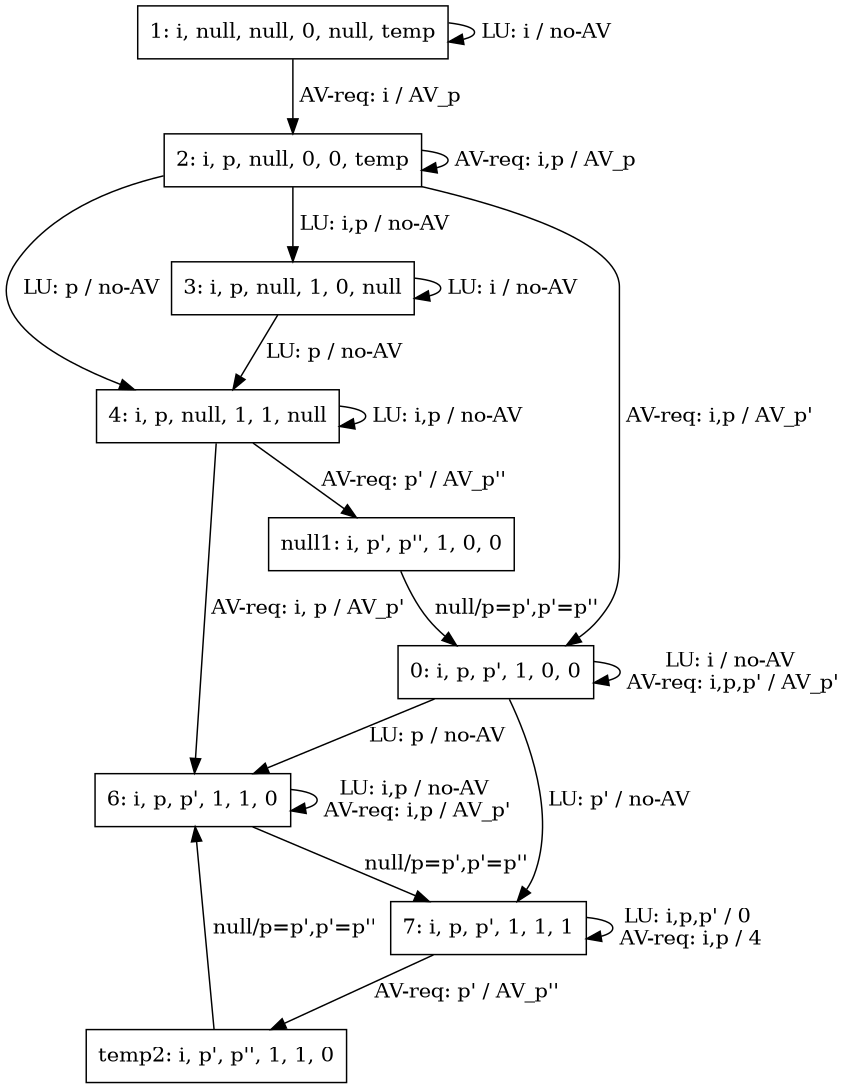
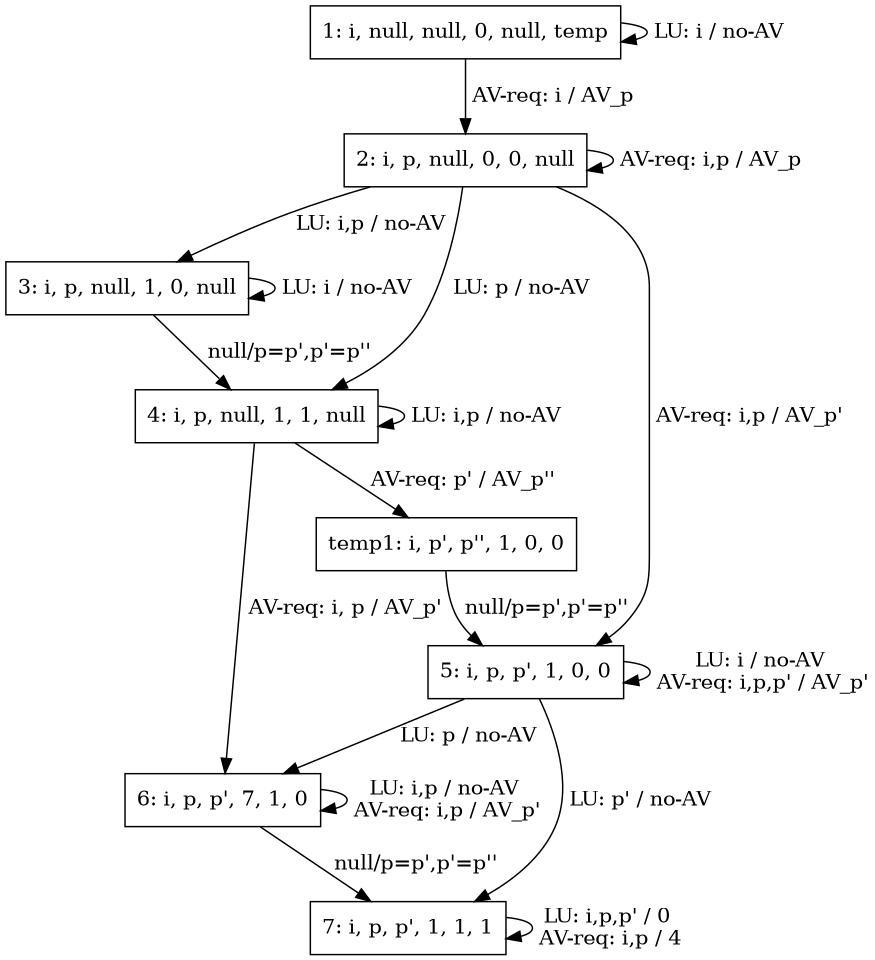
(293, 160) -> (466, 160)
(330, 352) -> (286, 352)
(391, 544) -> (446, 544)
(496, 672) -> (526, 672)
(193, 800) -> (223, 800)
(216, 1056) -> none
